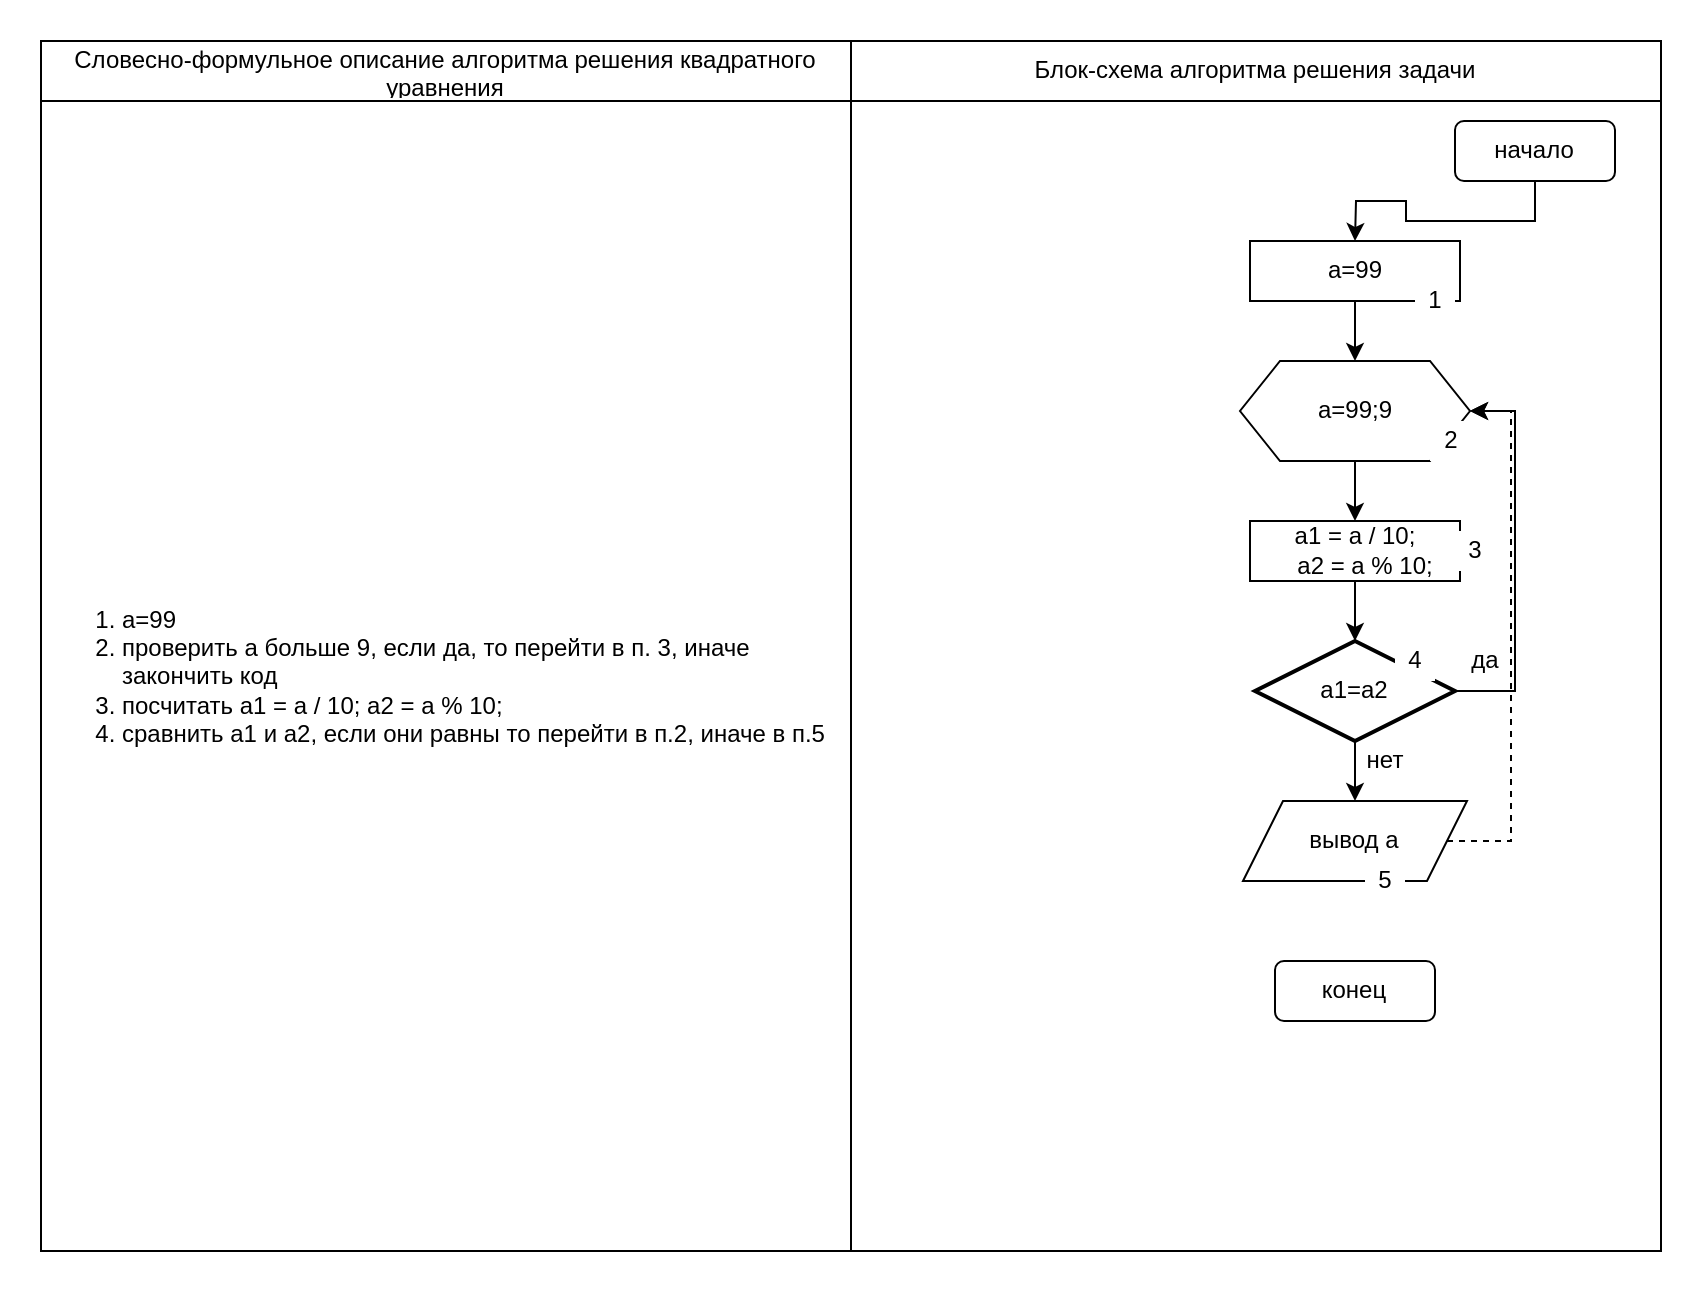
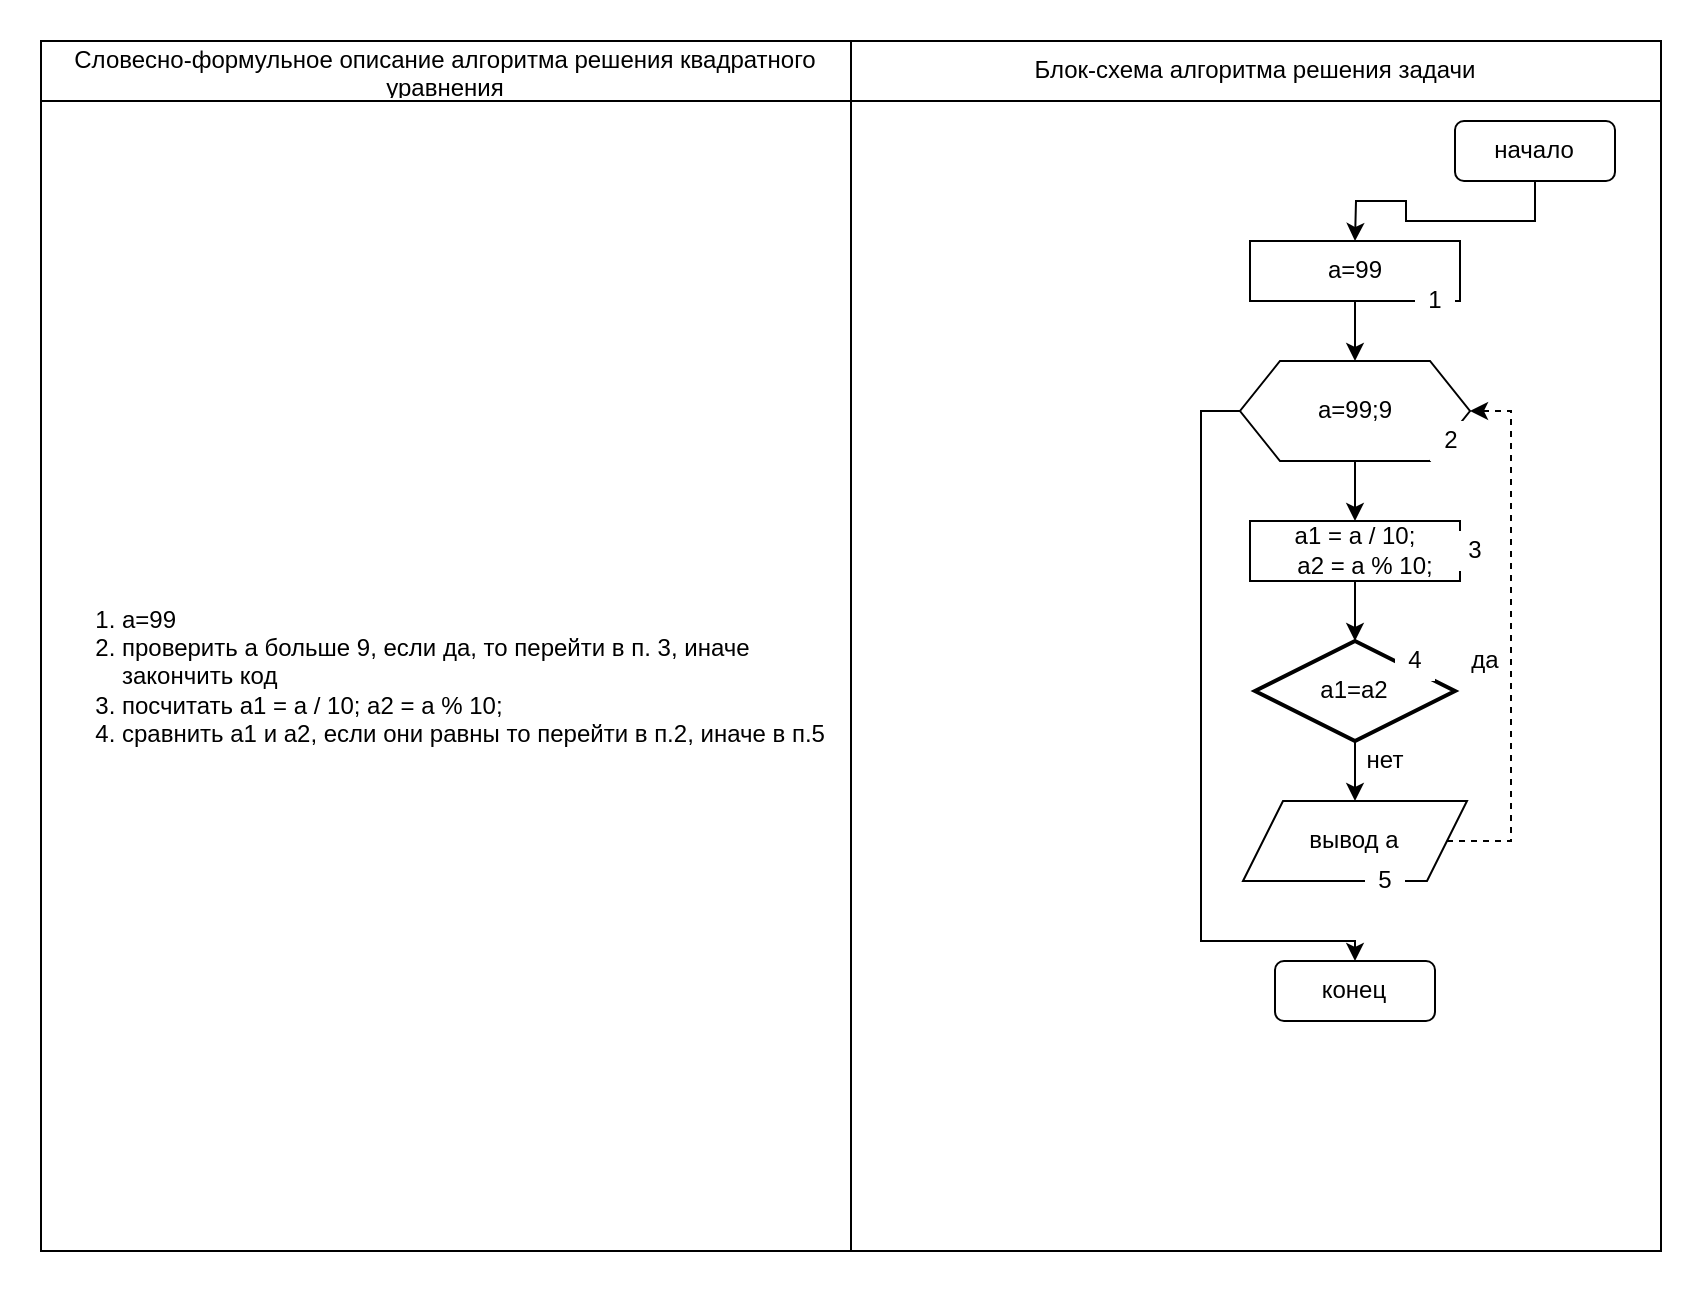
(1515, 580) -> none
none -> (1201, 737)
